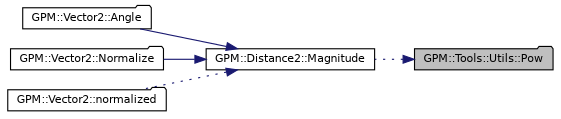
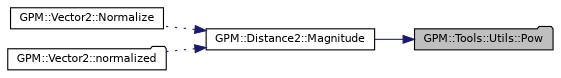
(87, 18) -> none
(87, 59) -> (87, 18)
(179, 59) -> (179, 28)
(389, 59) -> (389, 39)
